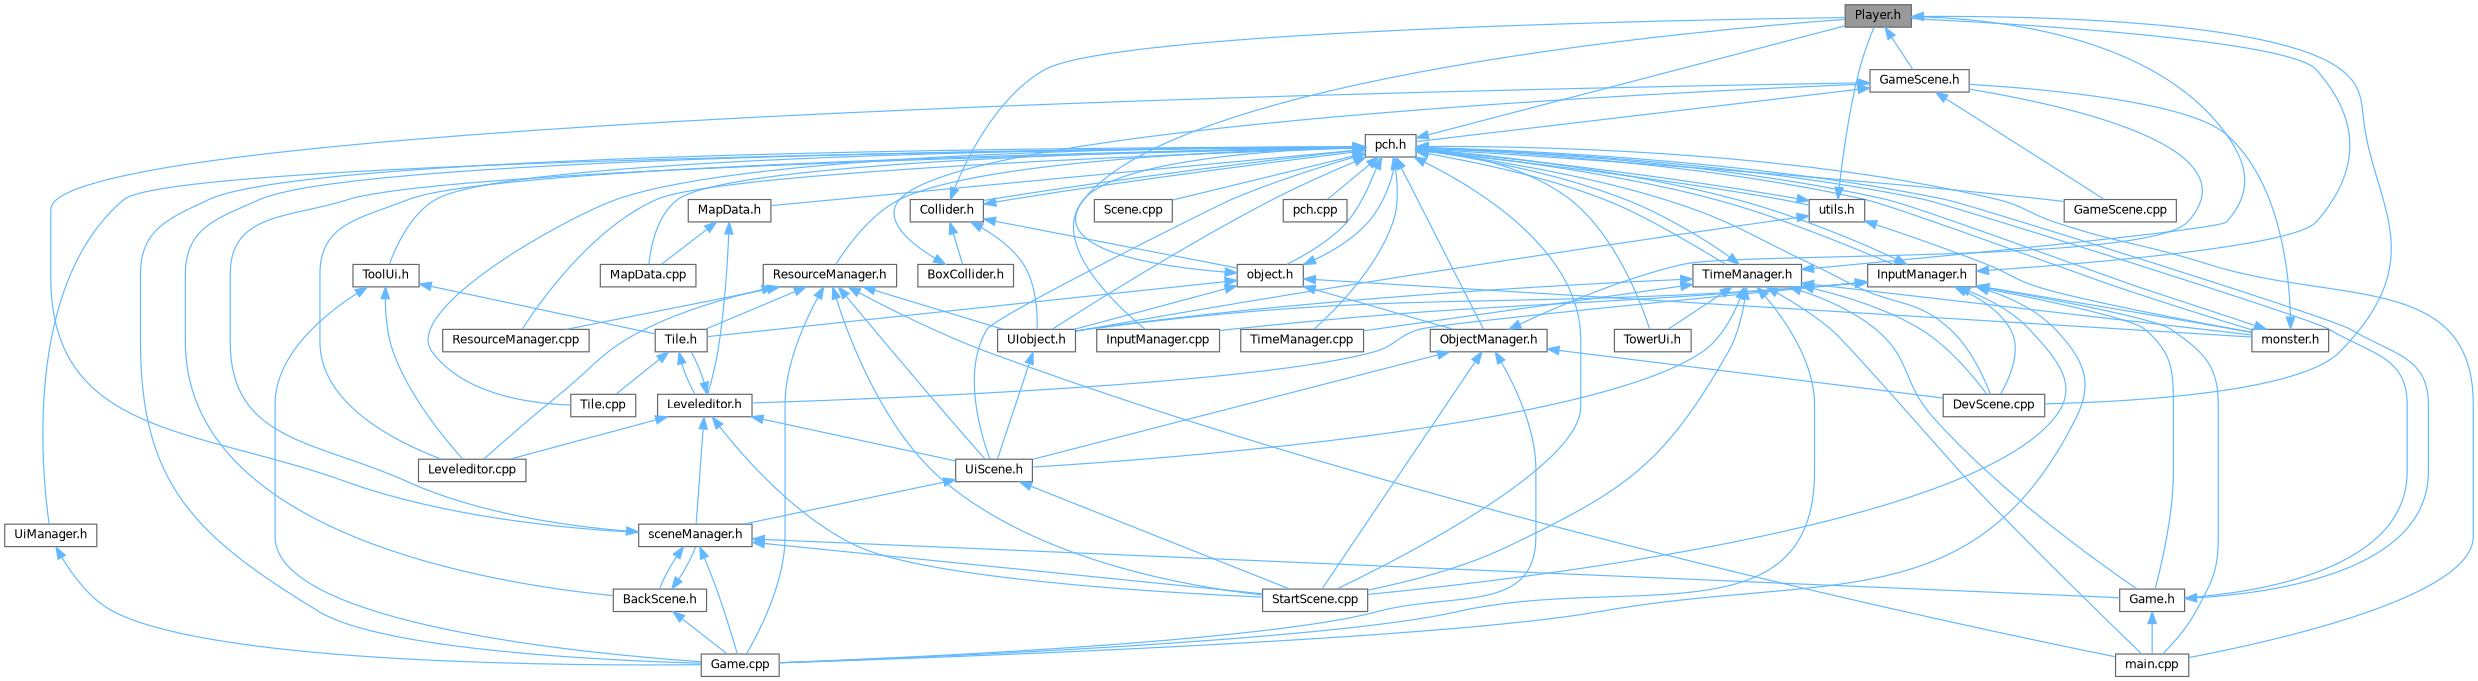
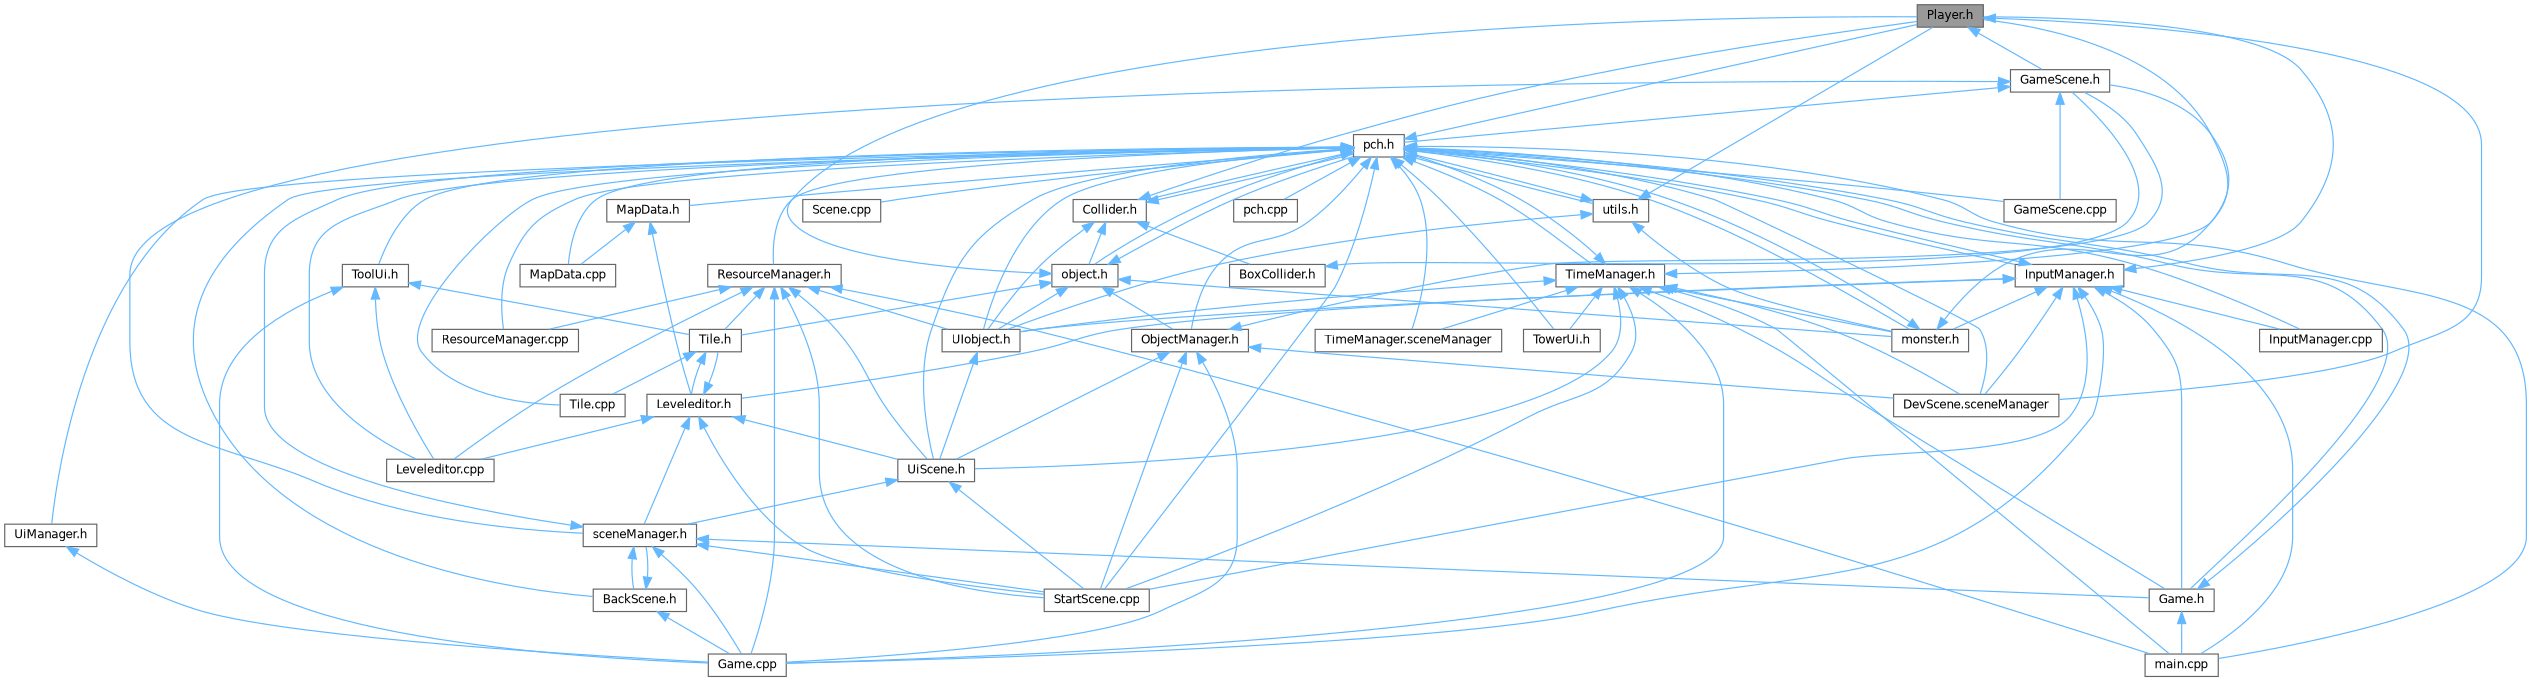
(225, 196) -> none
(1302, 341) -> (1408, 341)
(1994, 406) -> (1976, 406)
